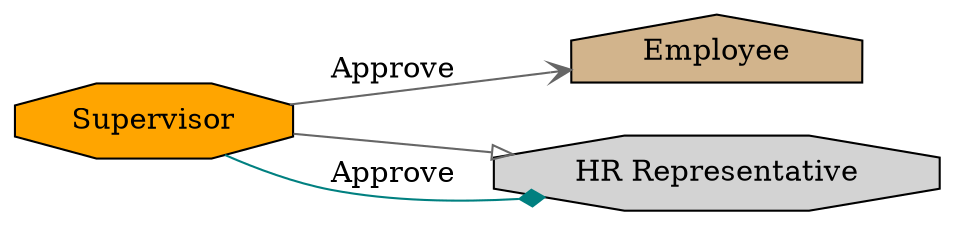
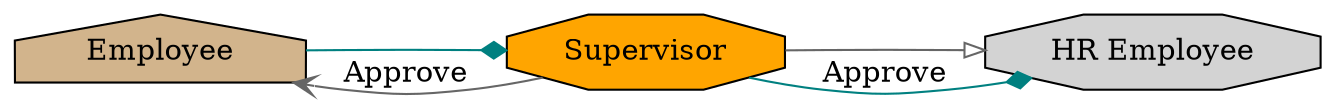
none -> (393, 50)
(717, 173) -> (1153, 52)
